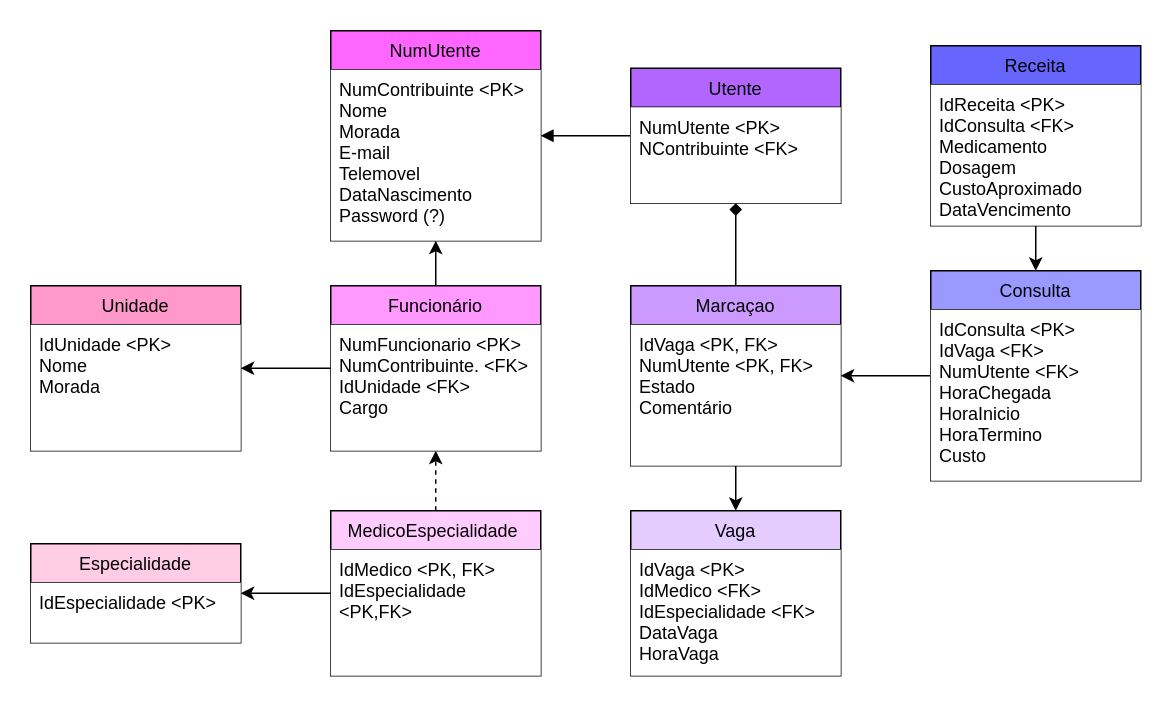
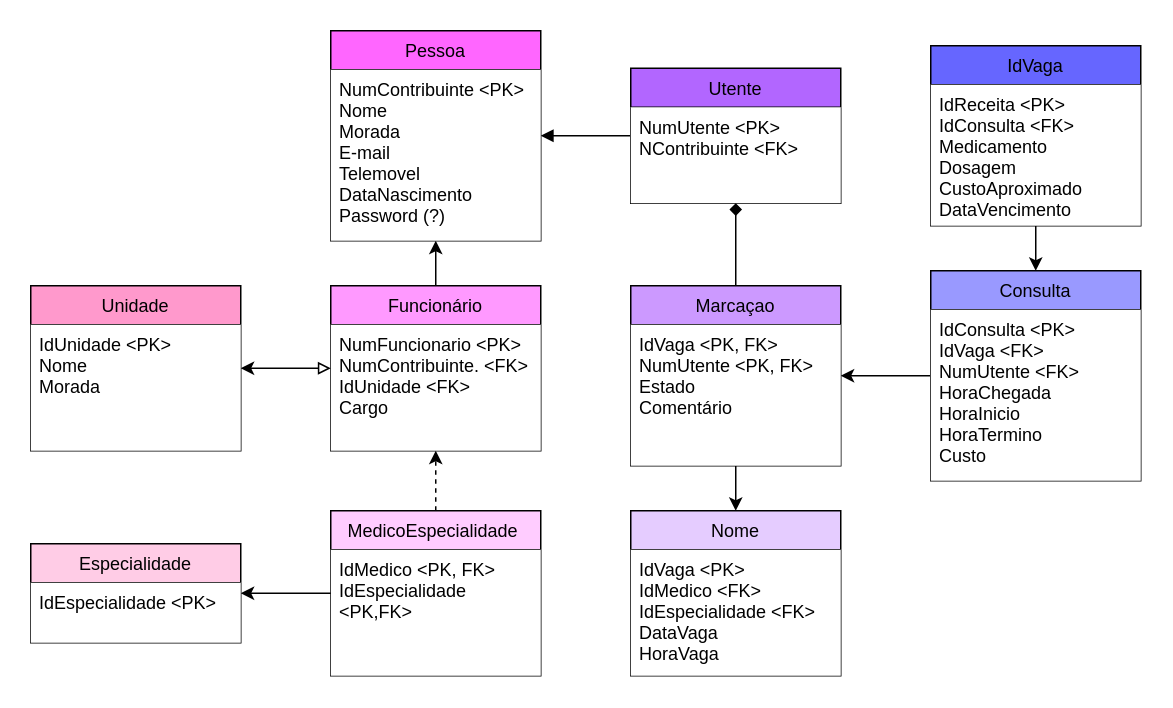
(435, 51) -> (435, 51)
(1035, 66) -> (1035, 66)
(322, 368) -> (317, 368)
(735, 531) -> (735, 531)
